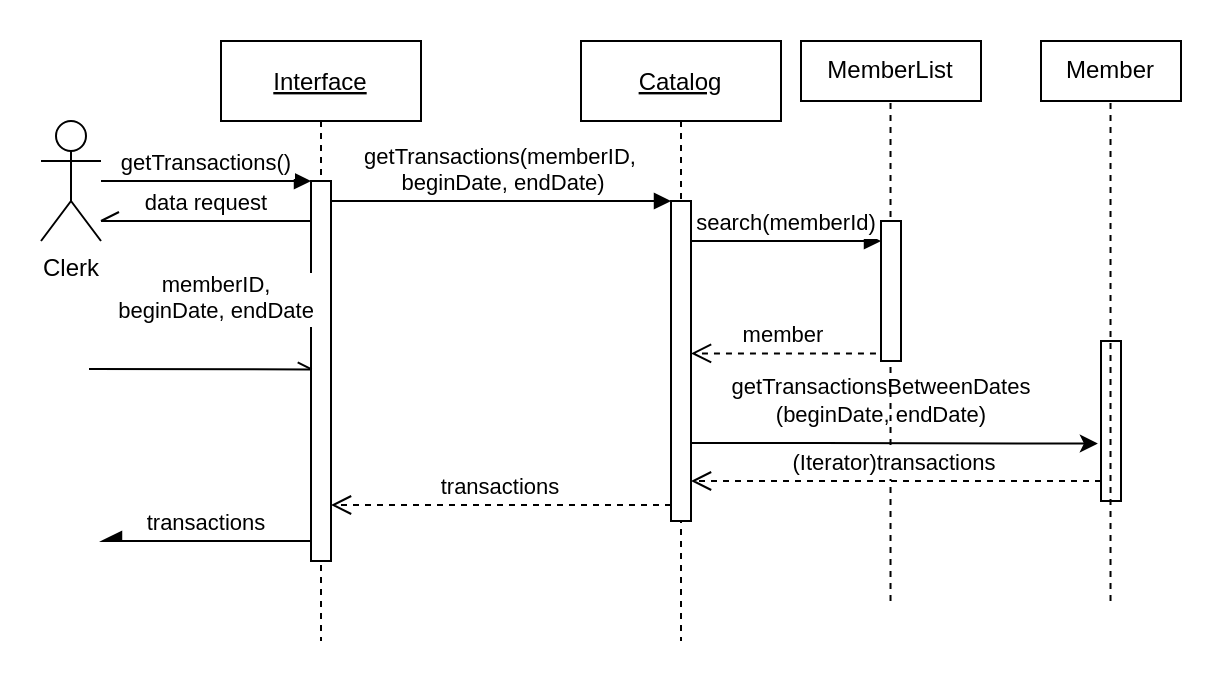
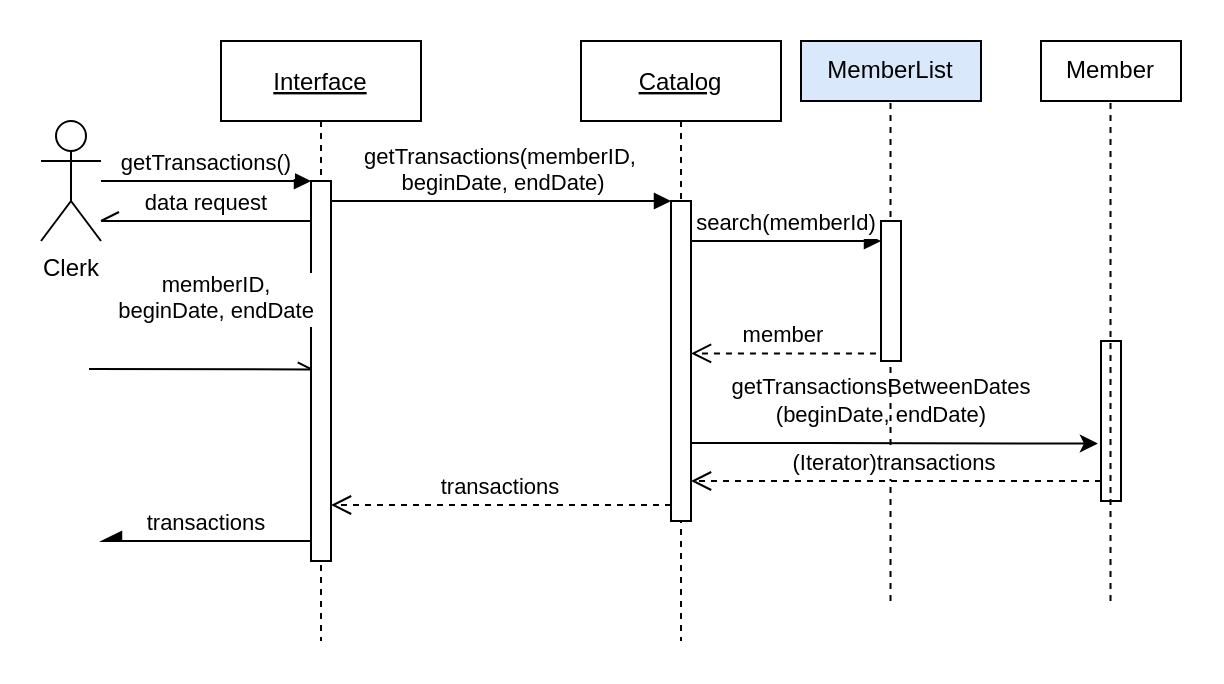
(891, 71) -> (891, 71)
